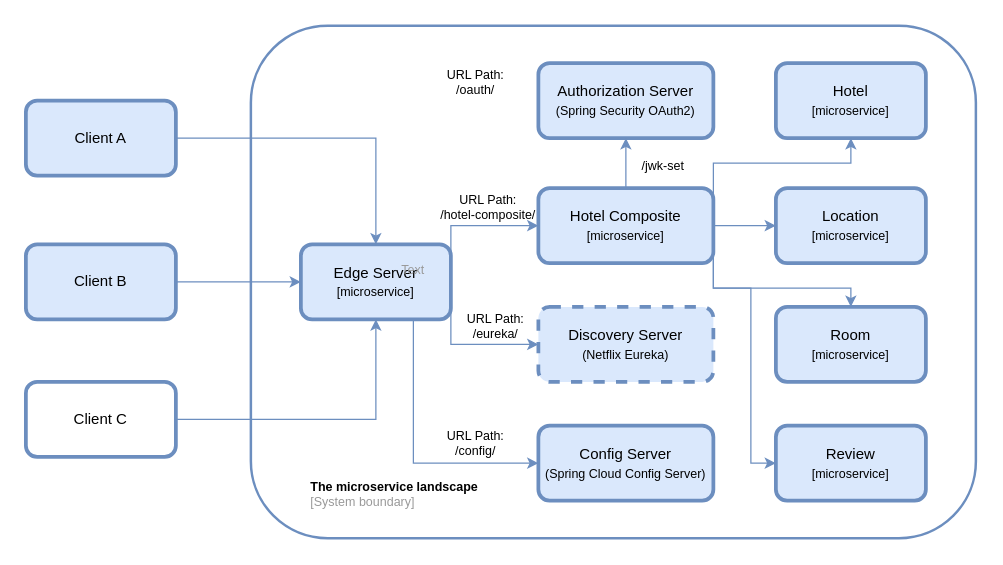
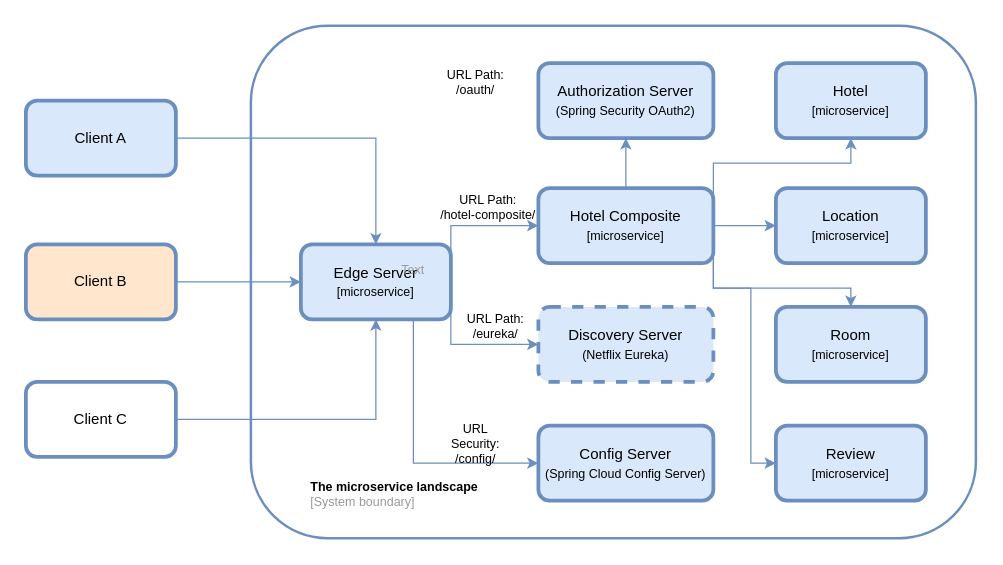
(663, 166) -> none
(101, 282) -> (101, 282)
(476, 443) -> (476, 443)
